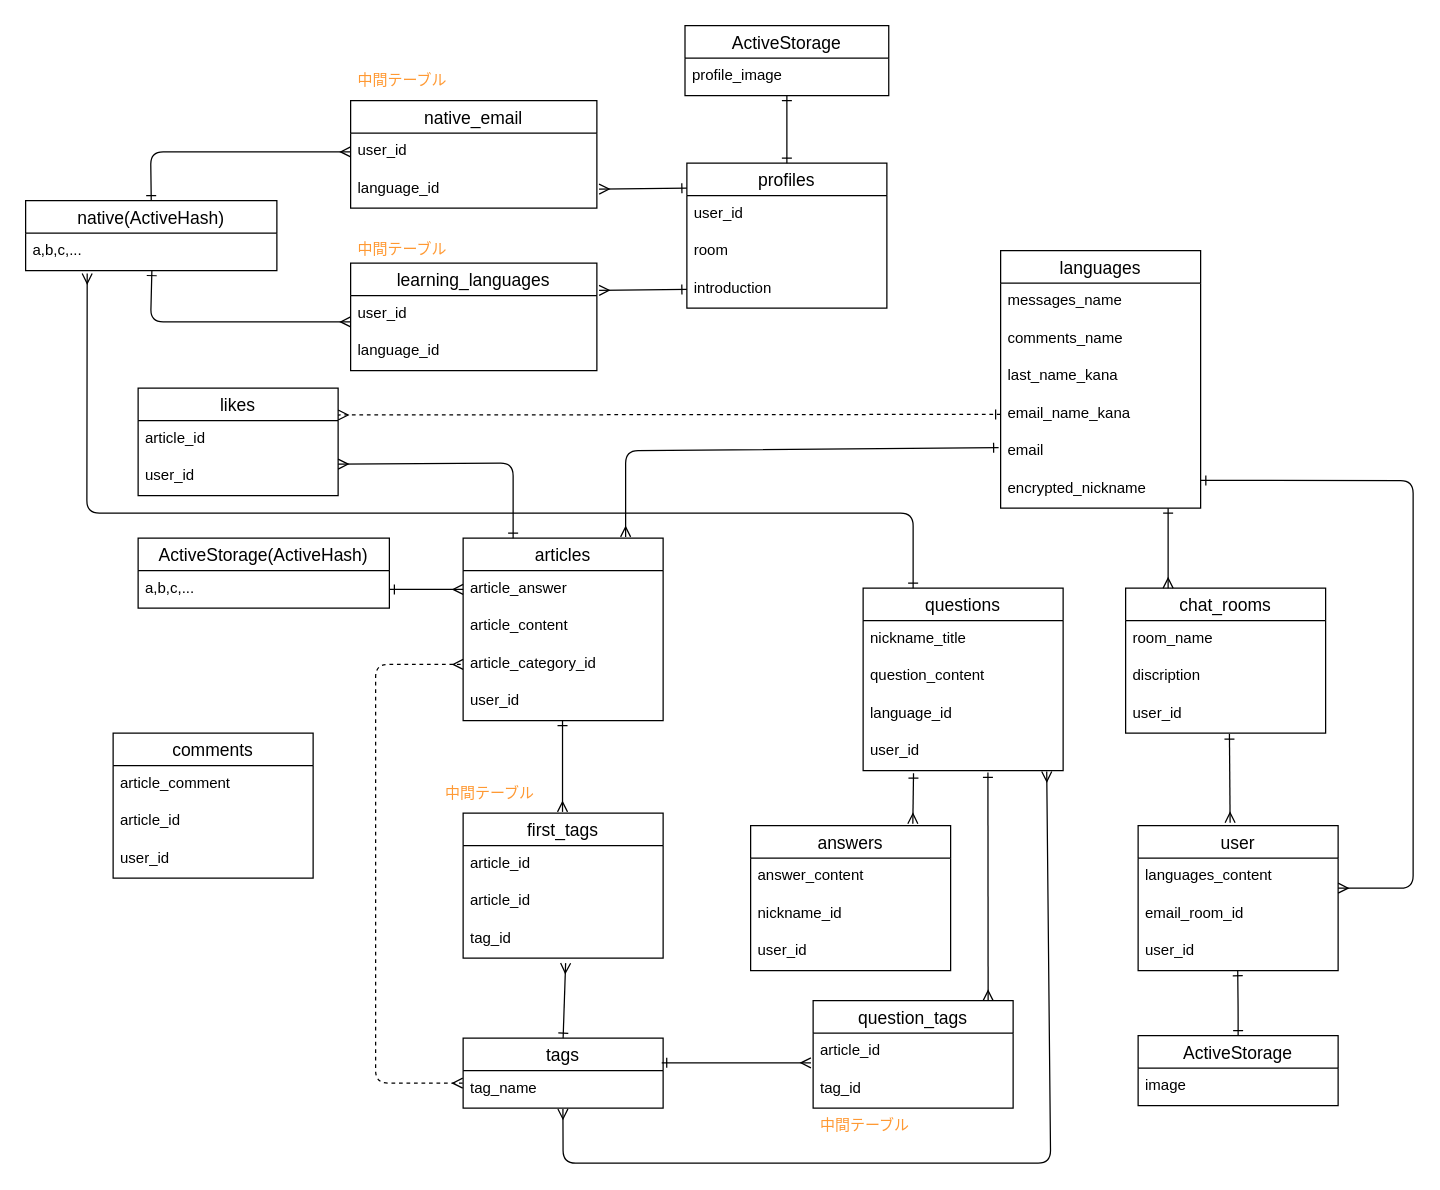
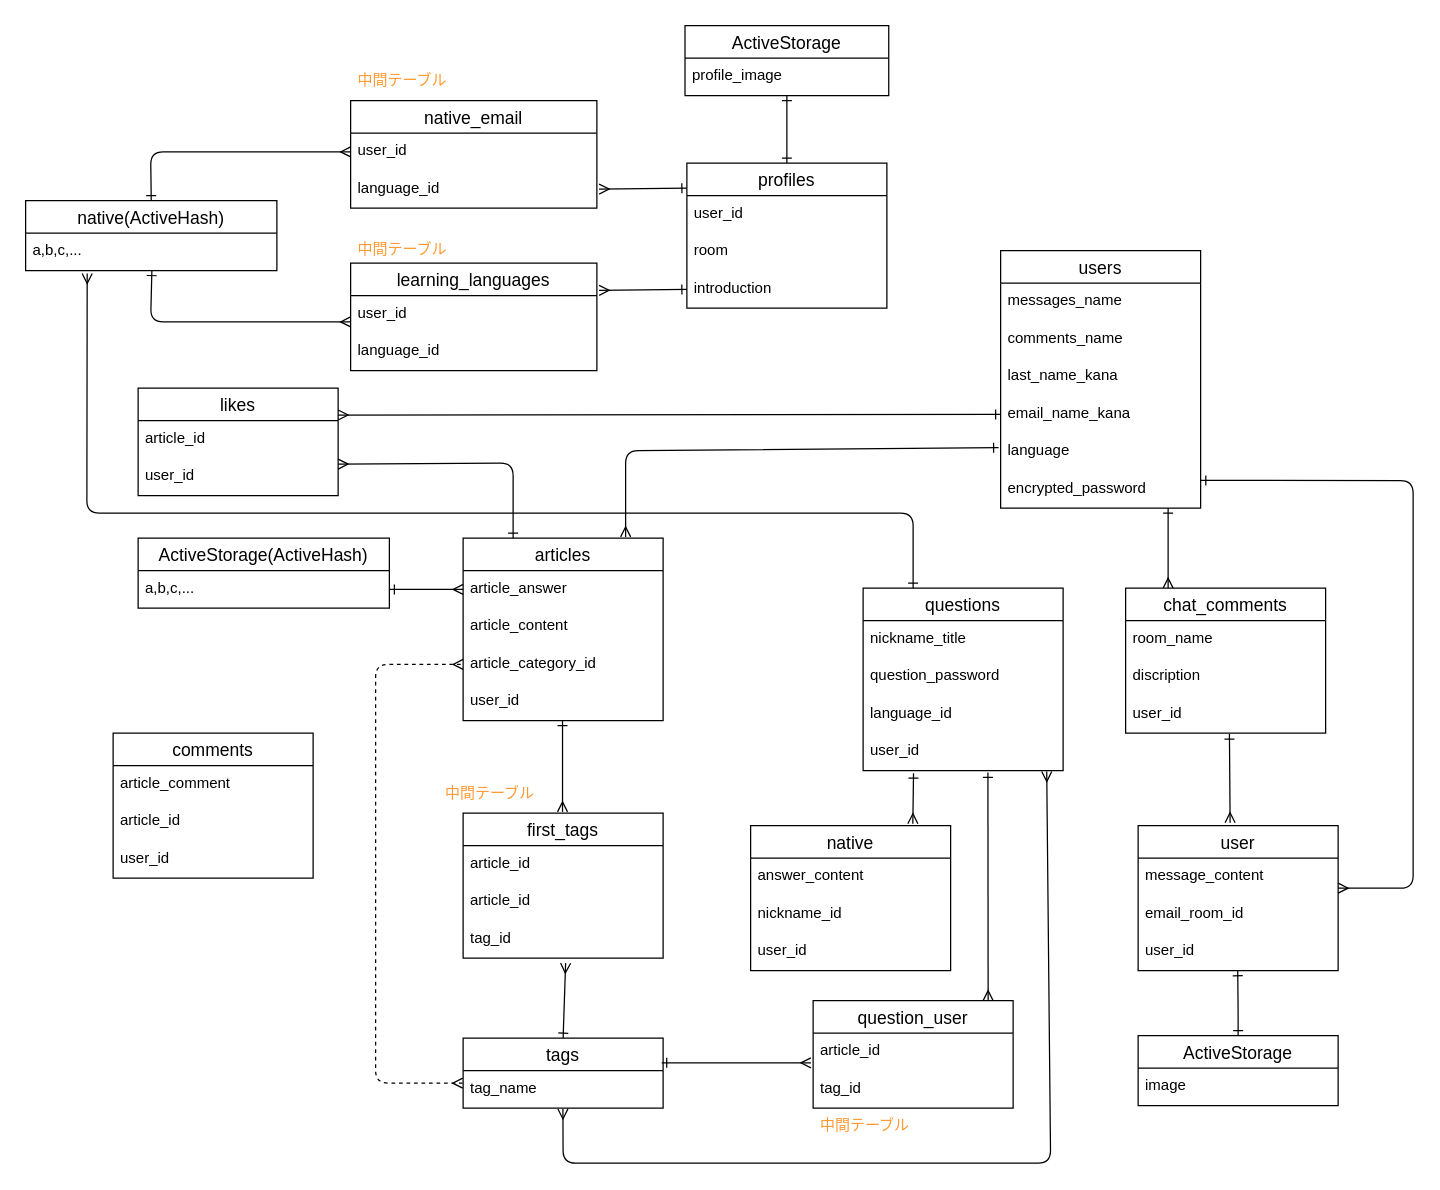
(1100, 268) -> (1100, 268)
(668, 415) -> (668, 415)
(1025, 450) -> (1039, 450)
(1081, 488) -> (1083, 488)
(1225, 605) -> (1225, 605)
(935, 675) -> (939, 675)
(850, 843) -> (850, 843)
(1214, 875) -> (1208, 875)
(913, 1018) -> (913, 1018)
